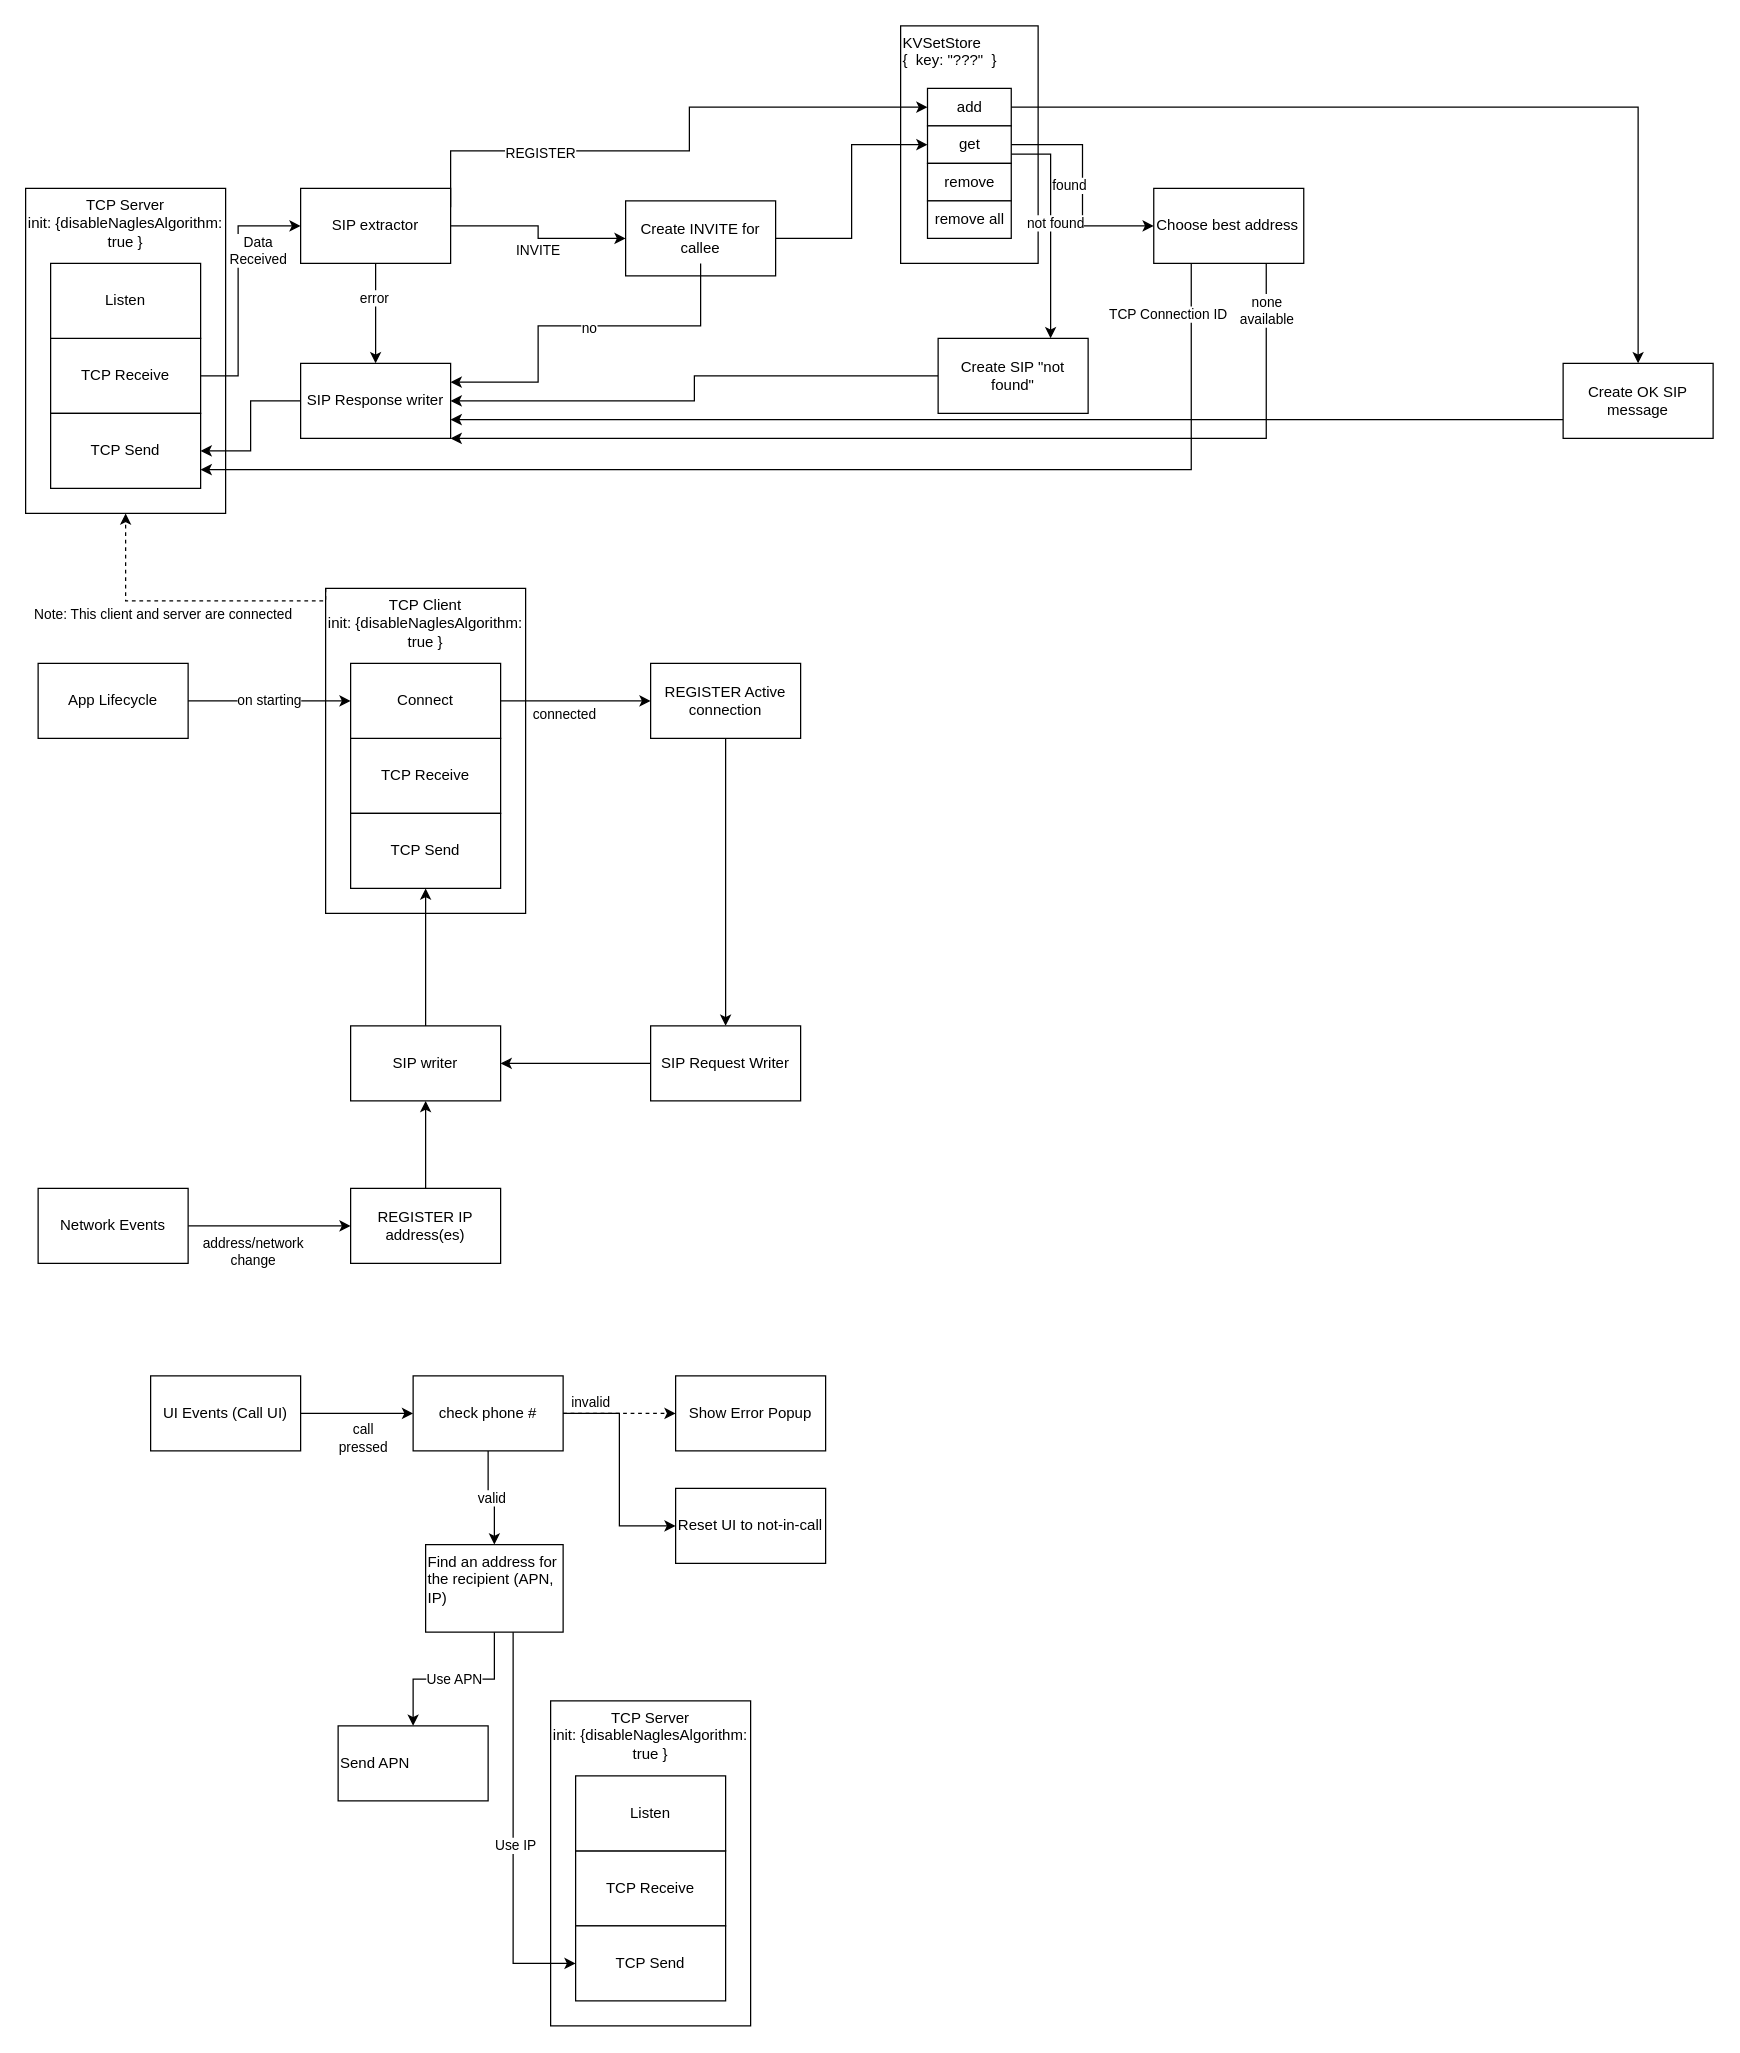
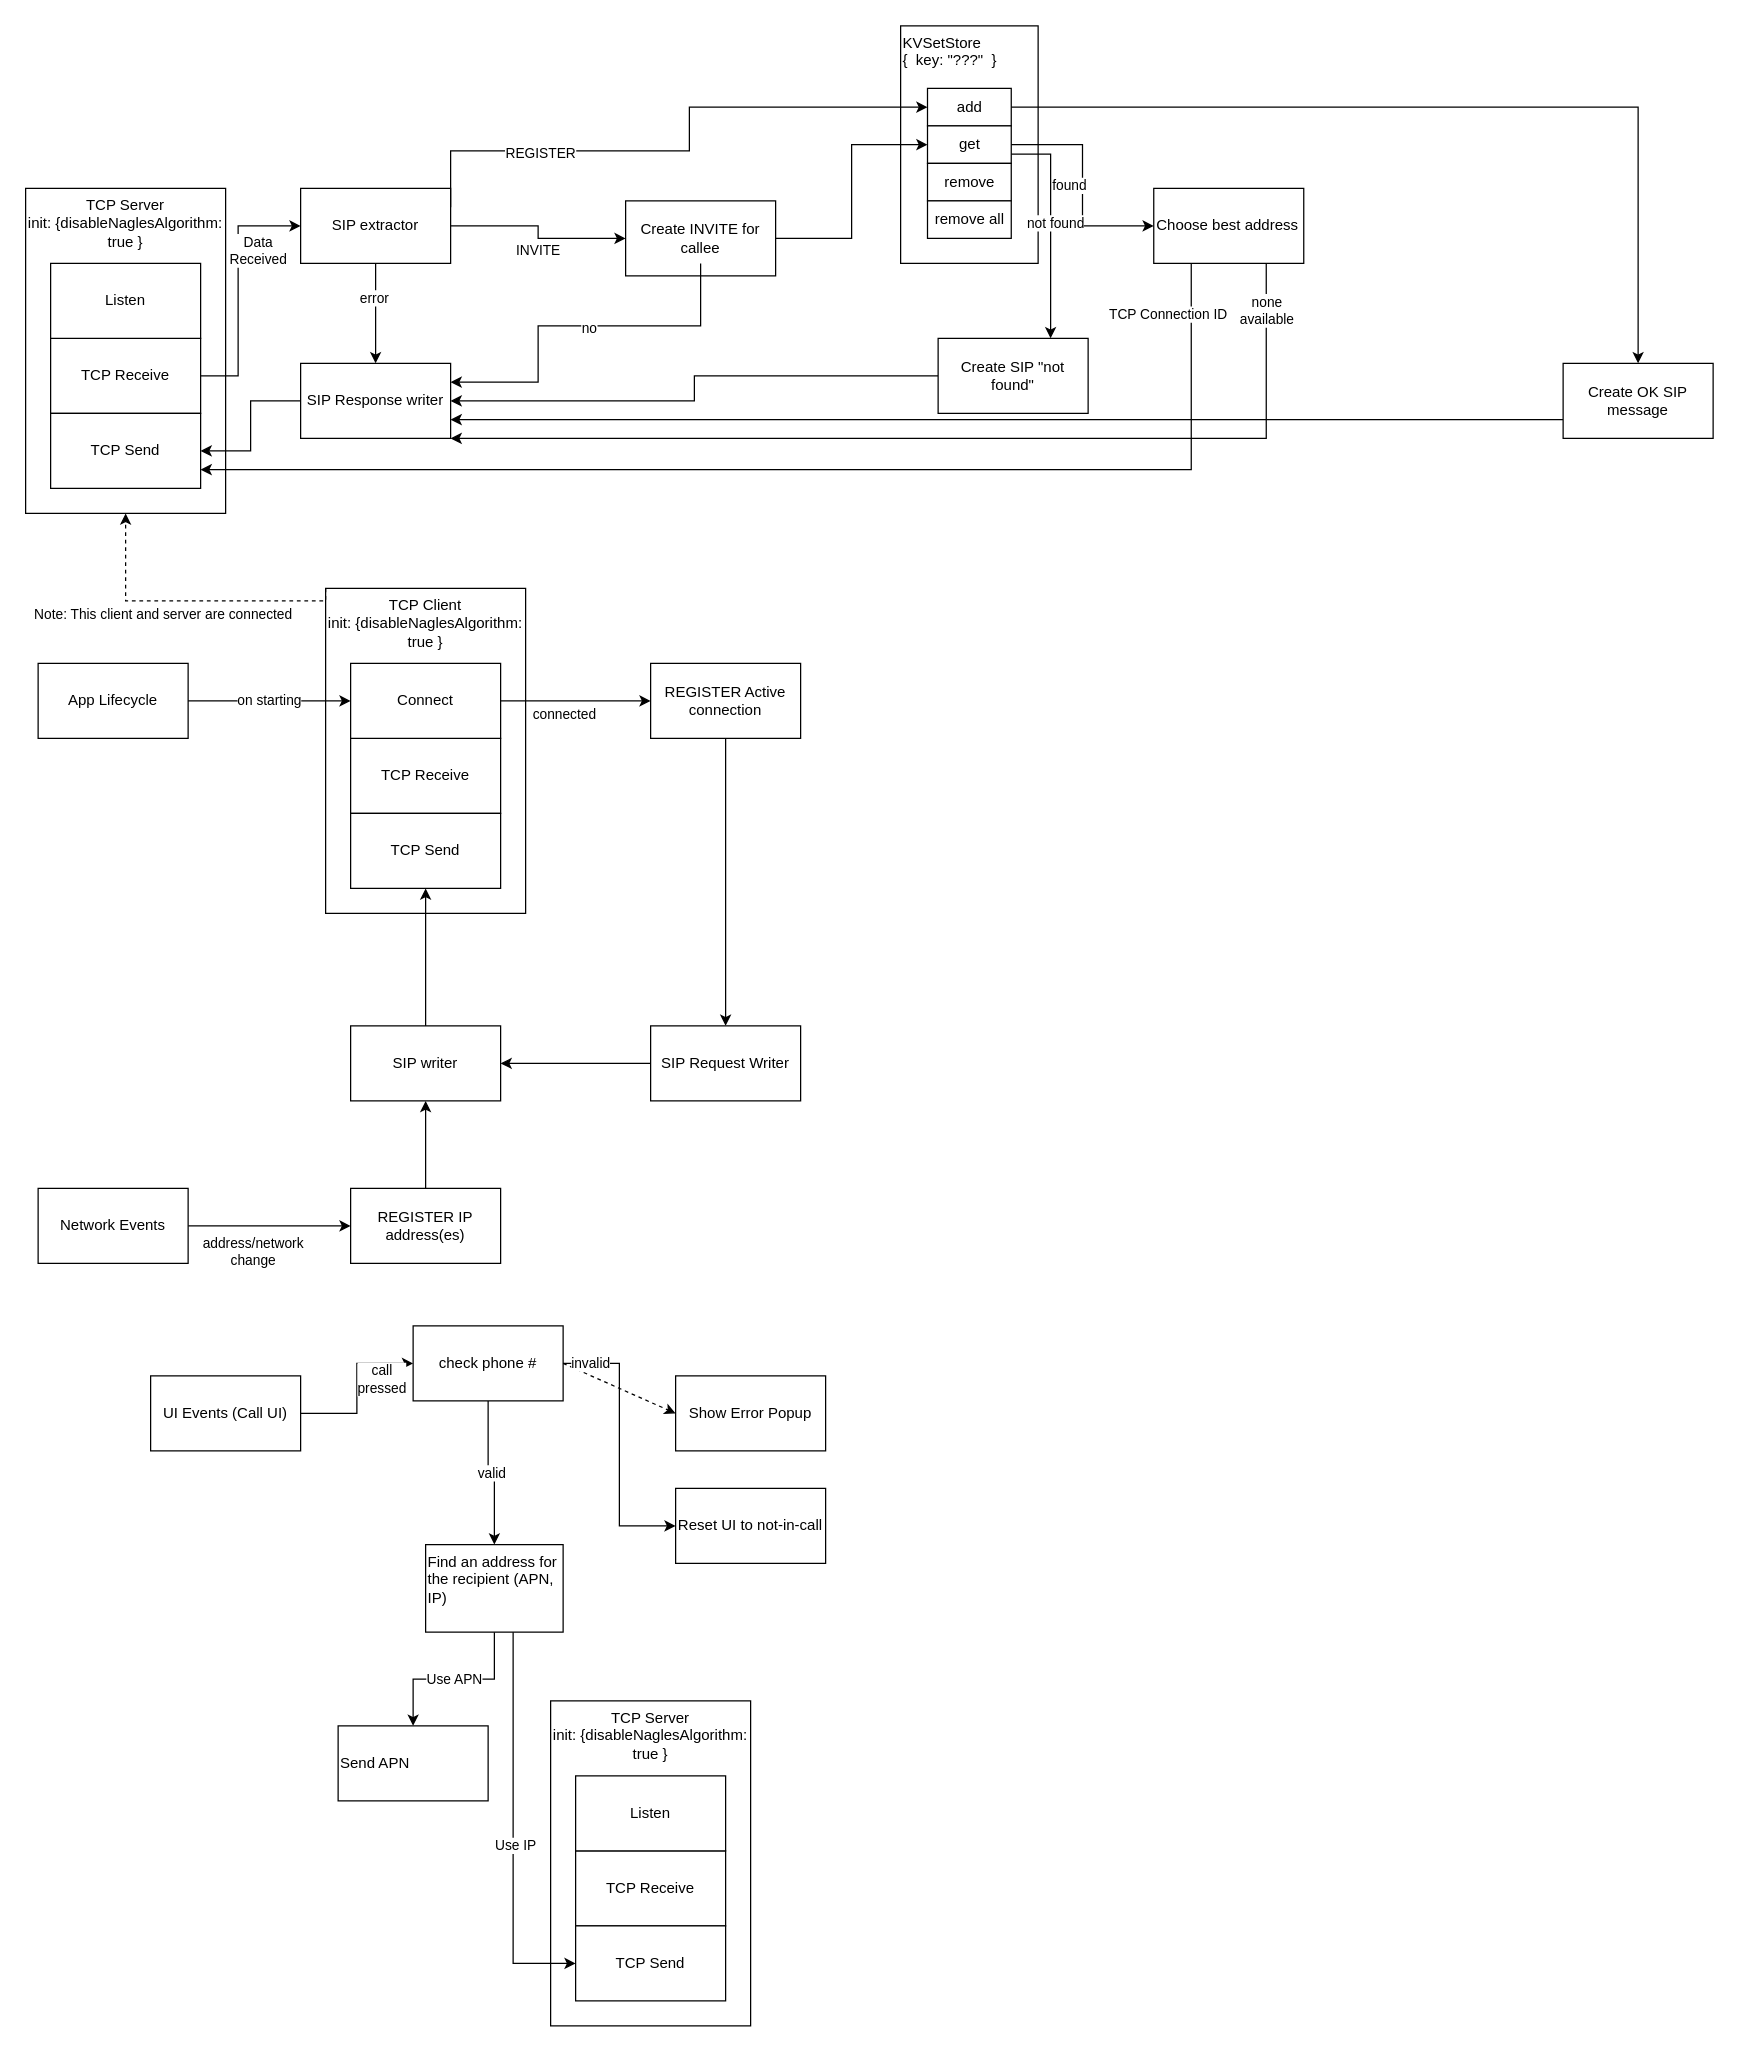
(488, 1413) -> (488, 1363)
